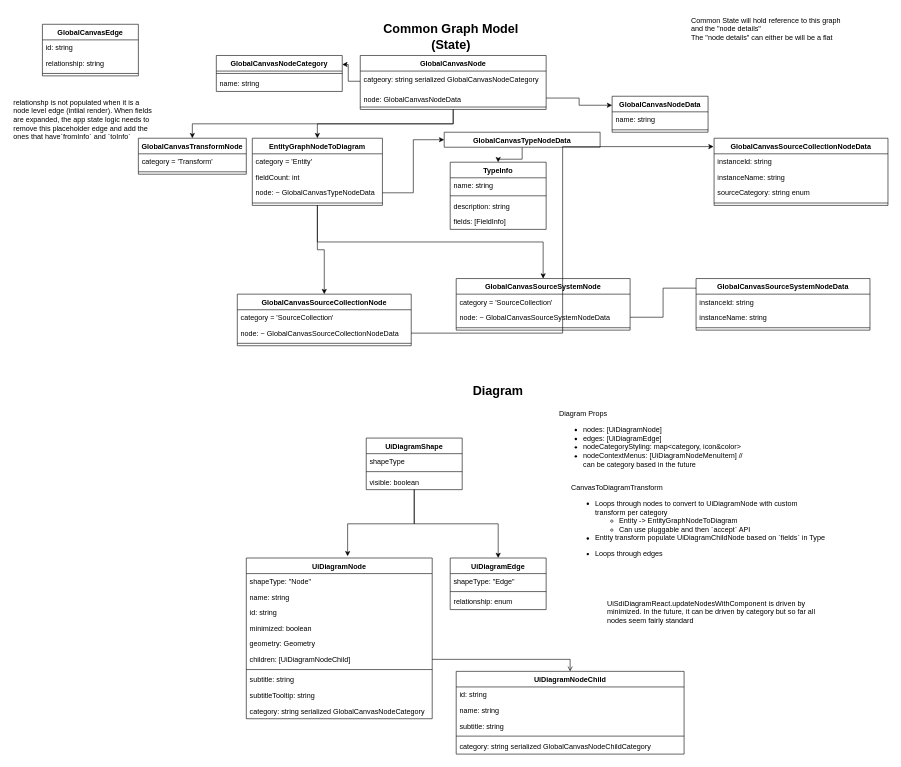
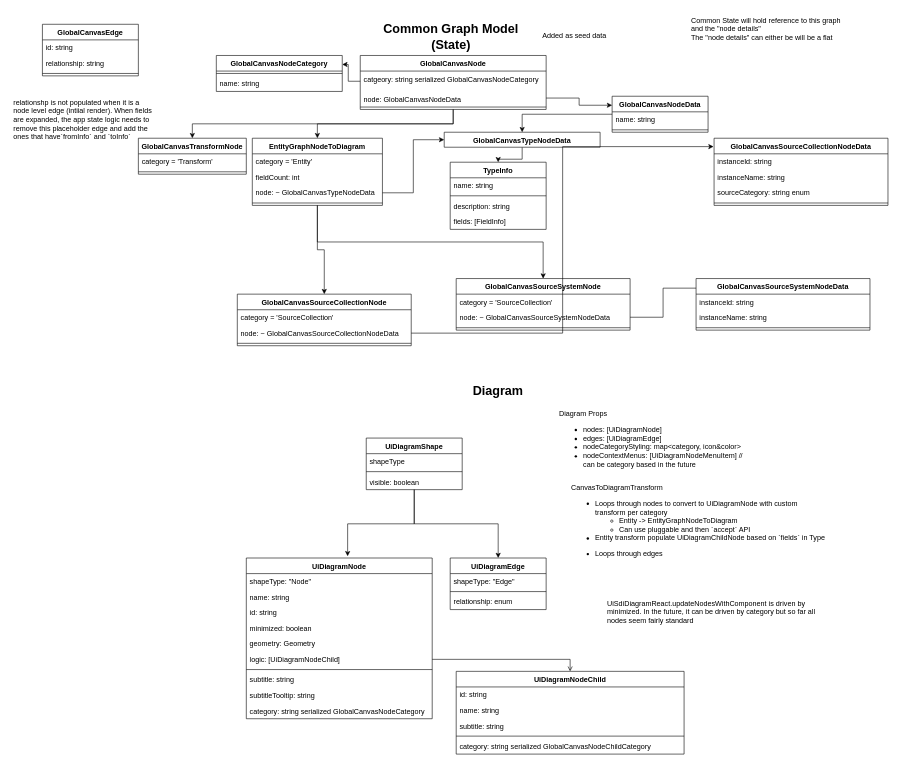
none -> (575, 36)
none -> (522, 114)
(303, 660) -> (297, 660)
